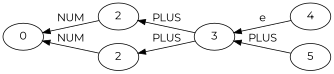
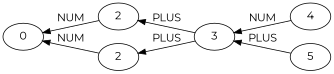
(262, 18) -> (262, 18)
